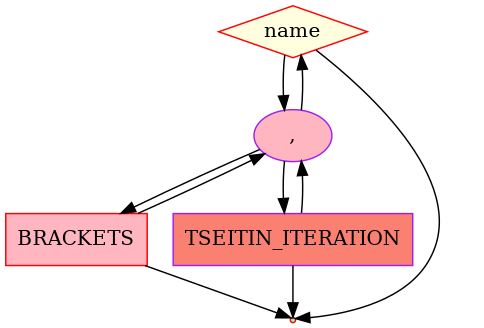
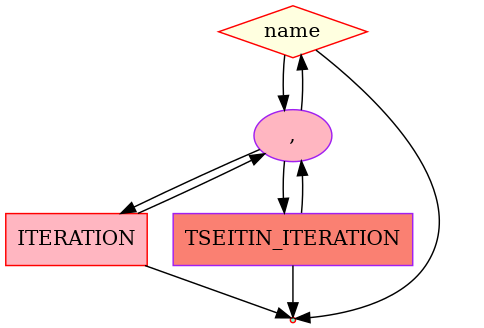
(76, 240) -> (76, 240)
